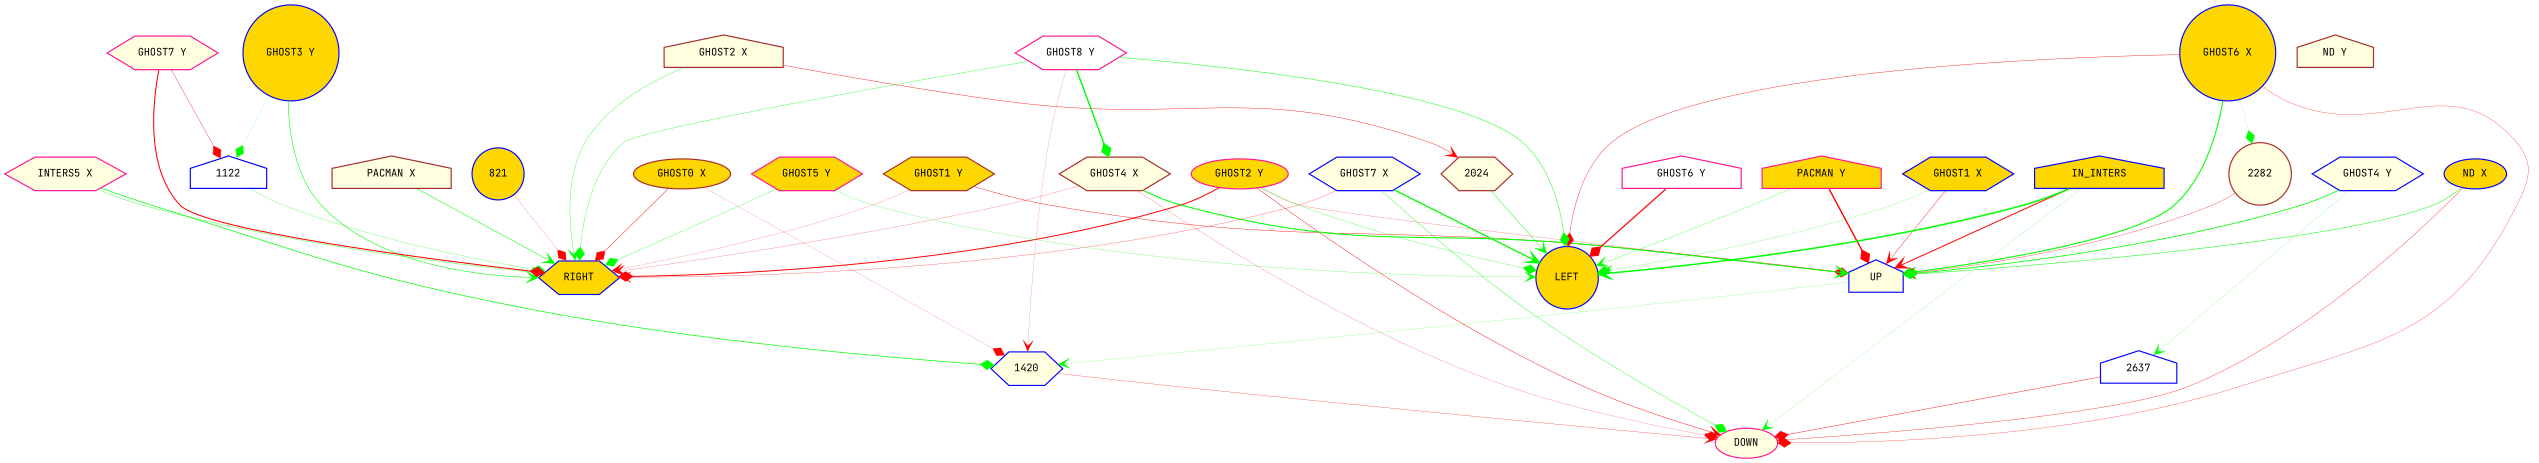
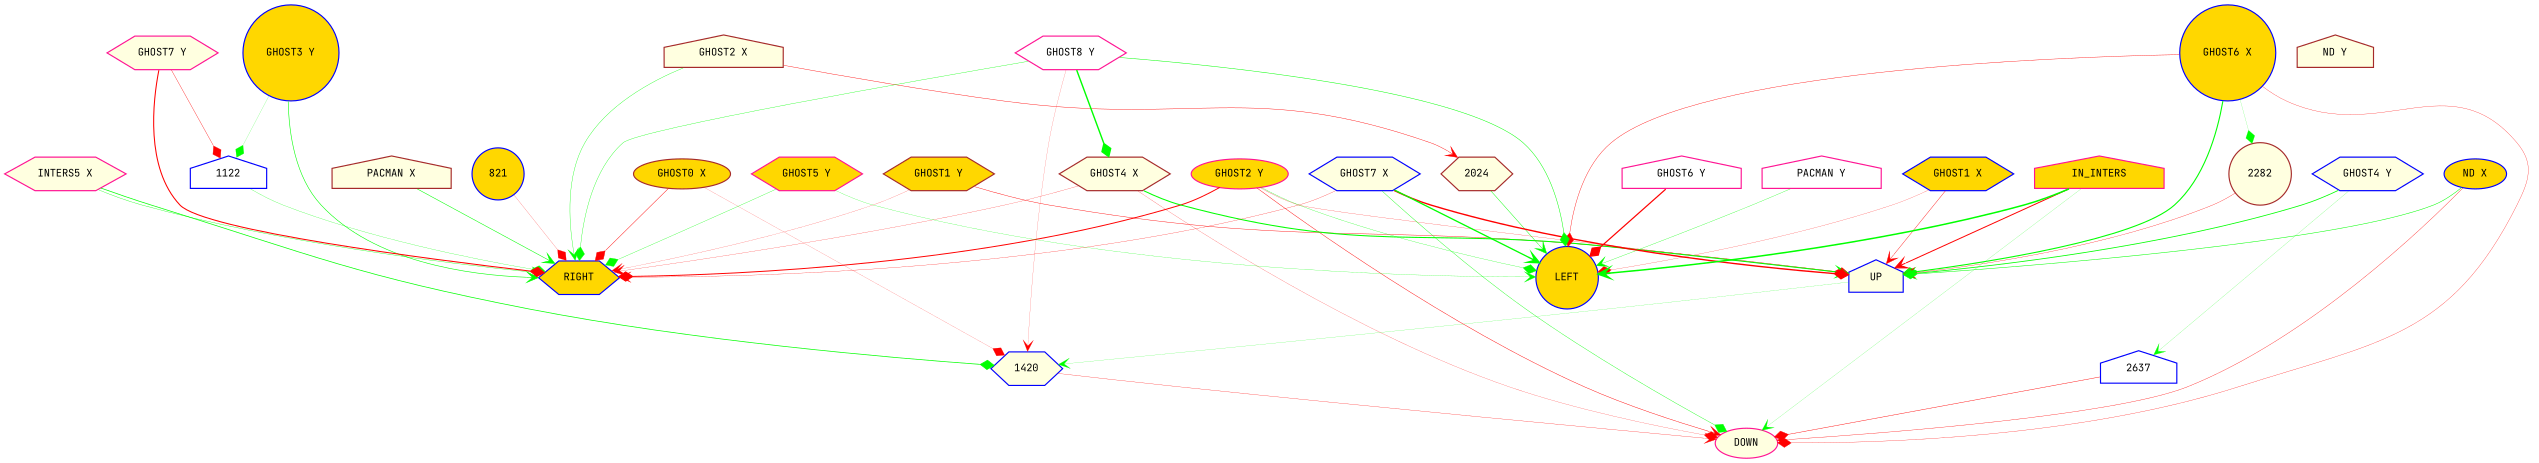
(1822, 174) -> (1822, 174)
(2099, 174) -> (2099, 174)
(1849, 226) -> (1512, 226)
(1772, 238) -> (1772, 238)
